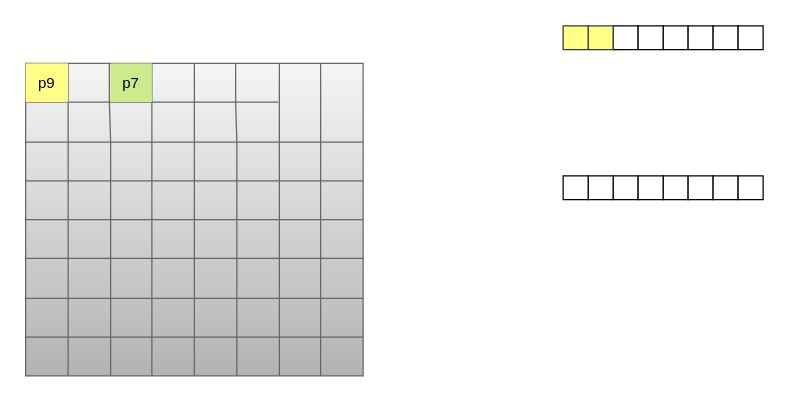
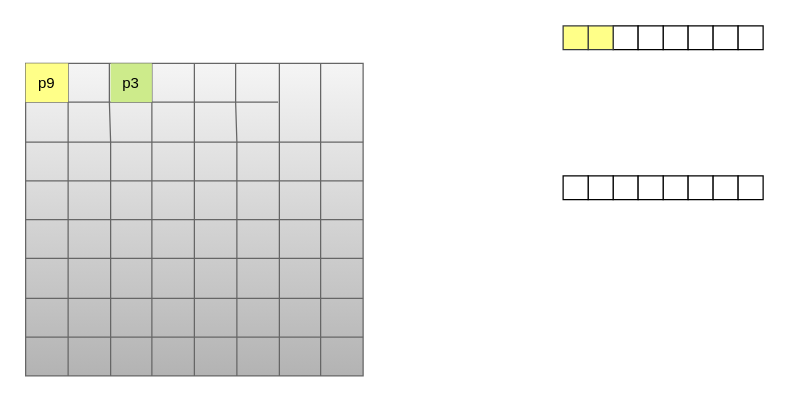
(131, 83) -> (131, 83)
